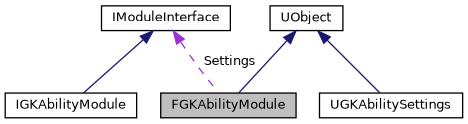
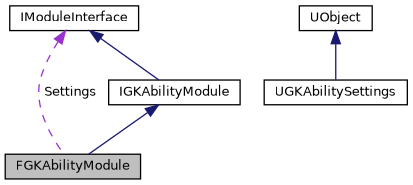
(263, 67) -> (118, 133)
